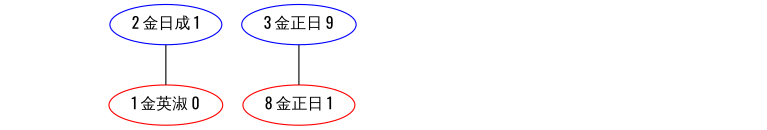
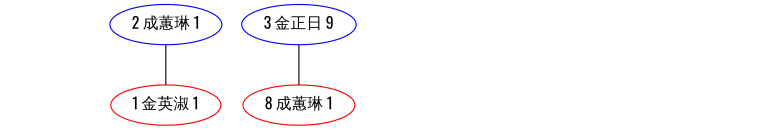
(166, 25) -> (166, 25)
(166, 105) -> (166, 105)
(299, 105) -> (299, 105)
